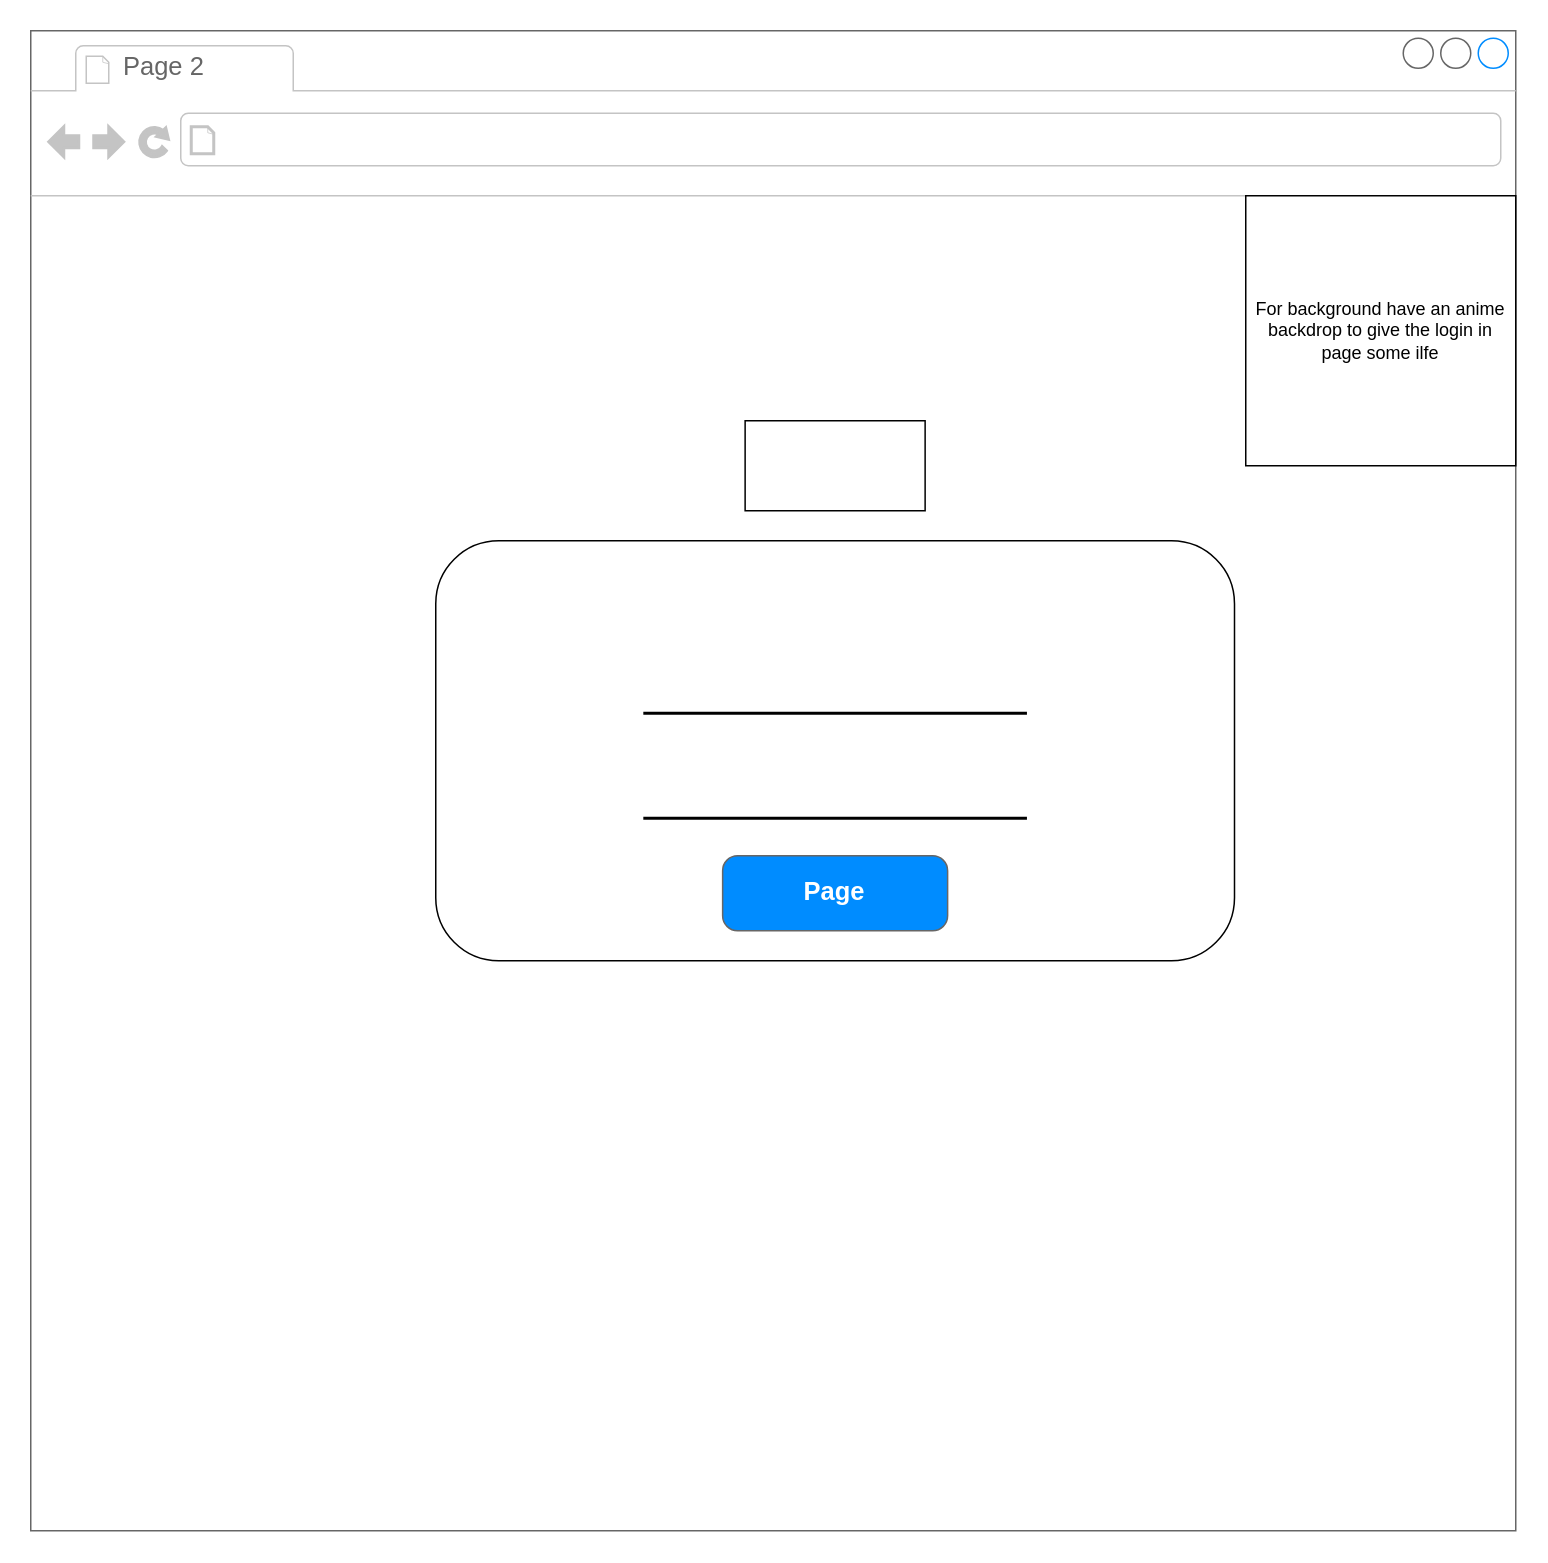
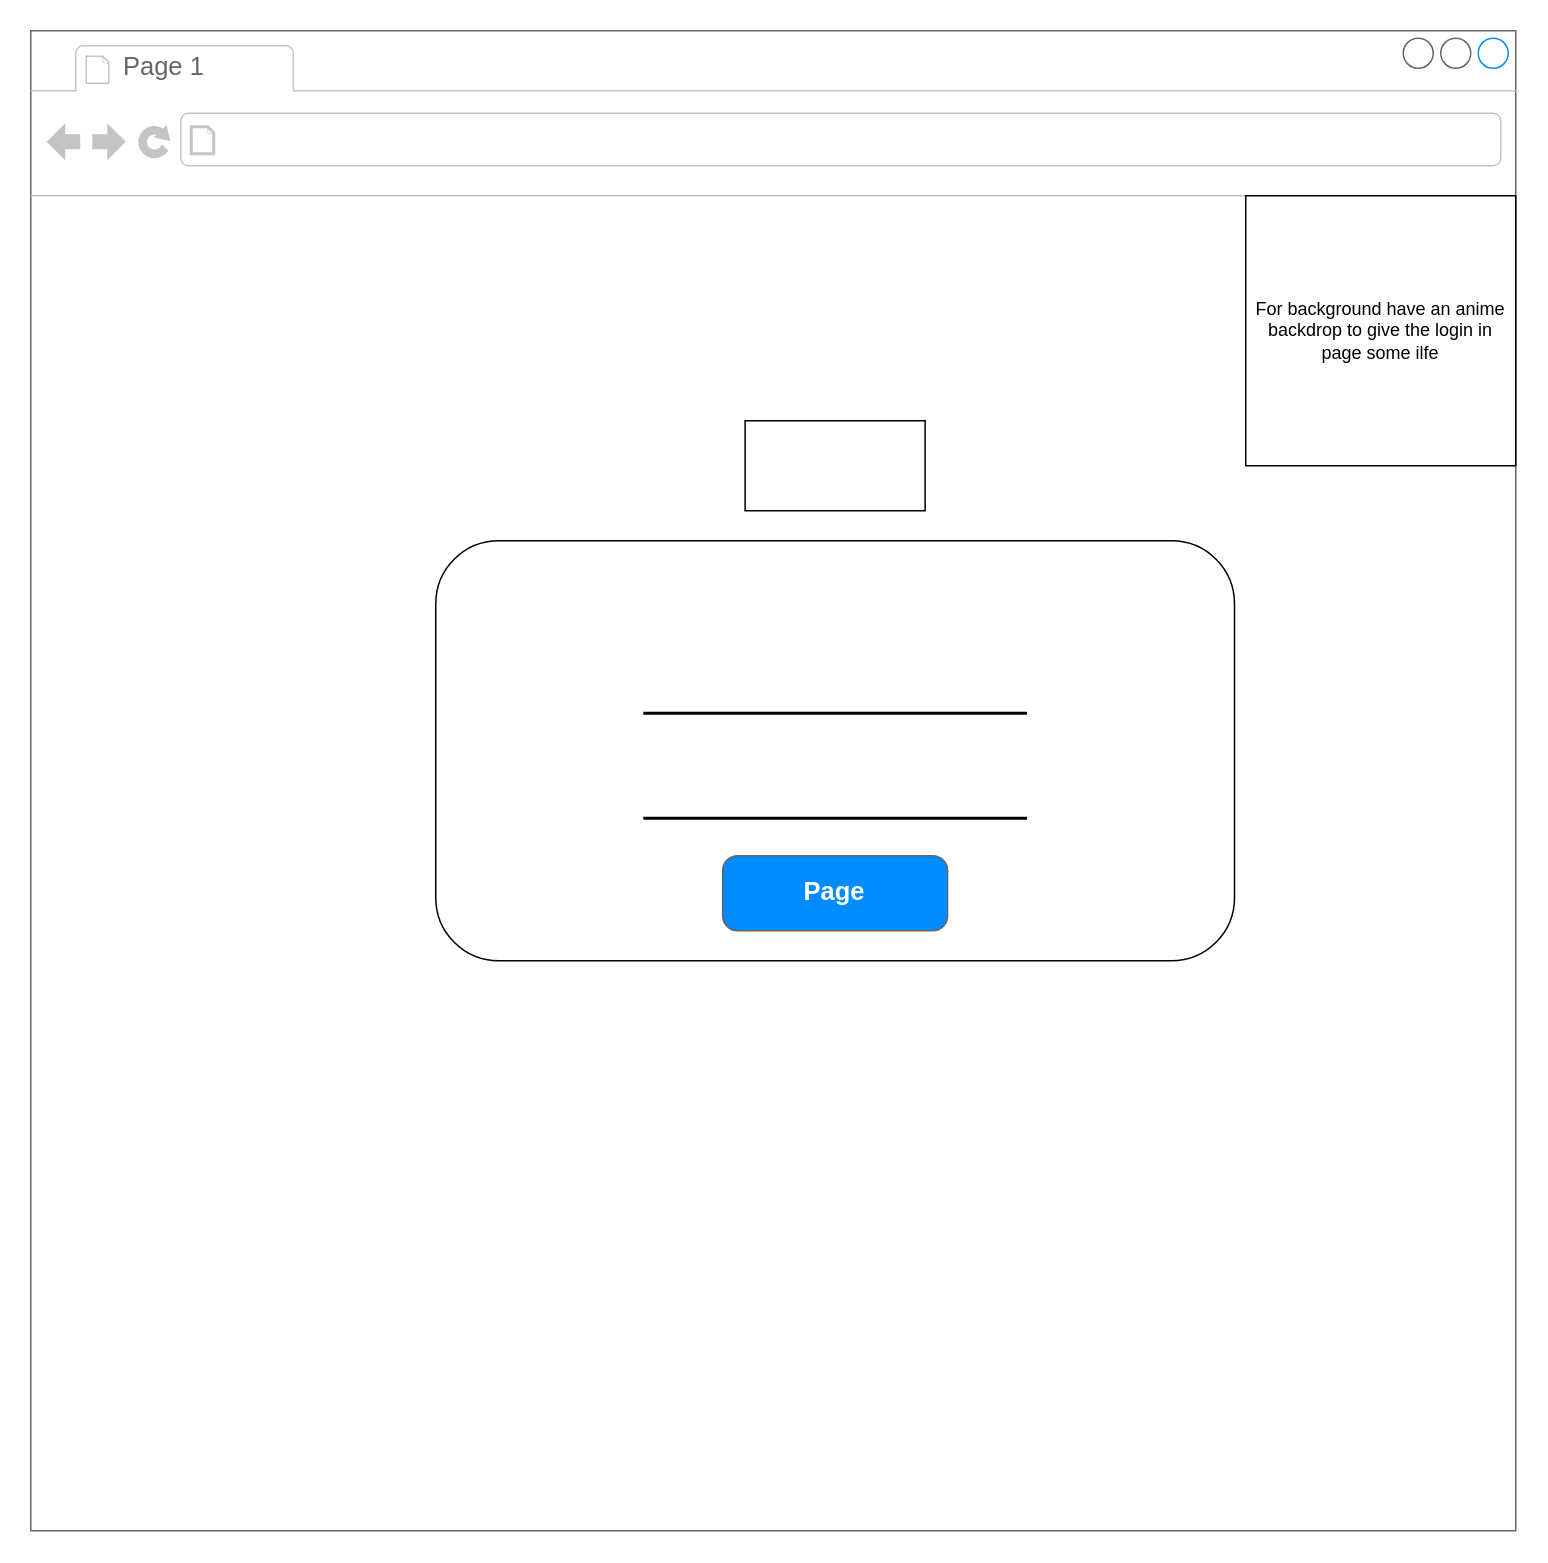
(163, 68) -> (163, 68)
